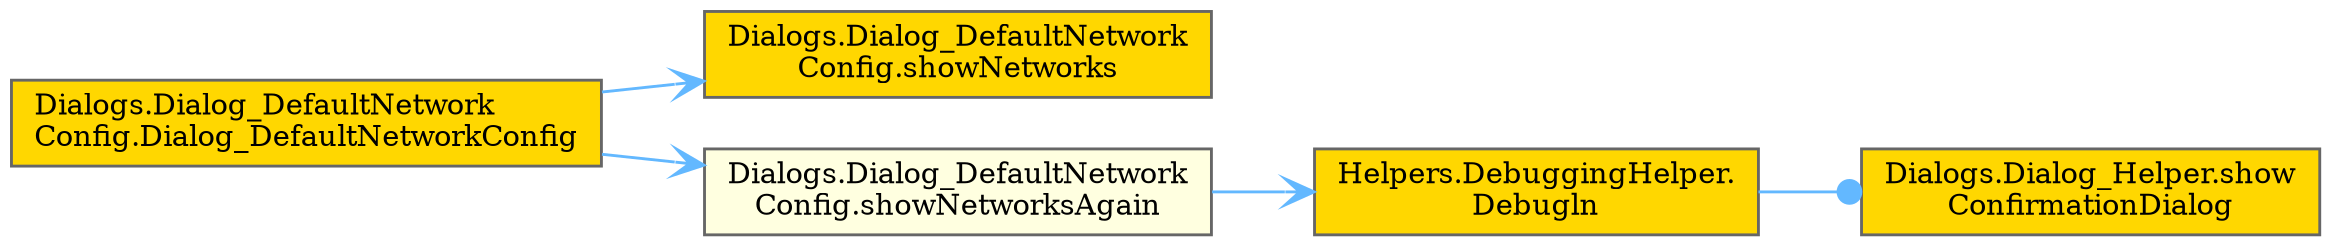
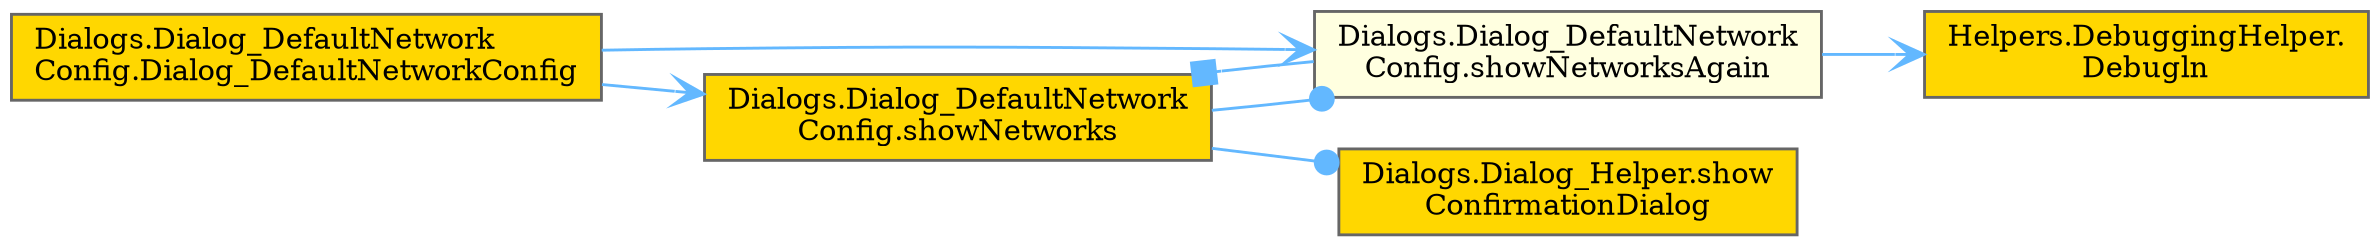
none -> (1263, 67)
none -> (1261, 105)
(1798, 192) -> (1263, 155)
